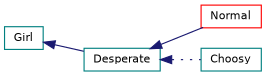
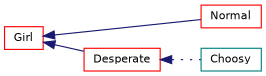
(182, 36) -> (128, 27)
(24, 38) -> (24, 38)
(122, 60) -> (122, 60)
